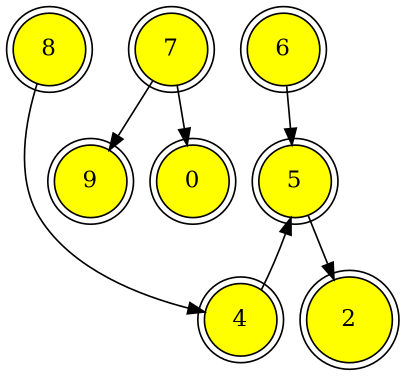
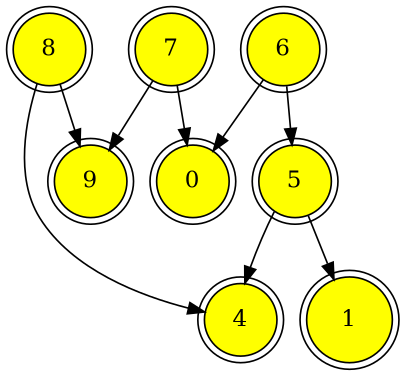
none -> (67, 107)
none -> (243, 108)
(274, 262) -> (262, 239)
(350, 320) -> (350, 320)
